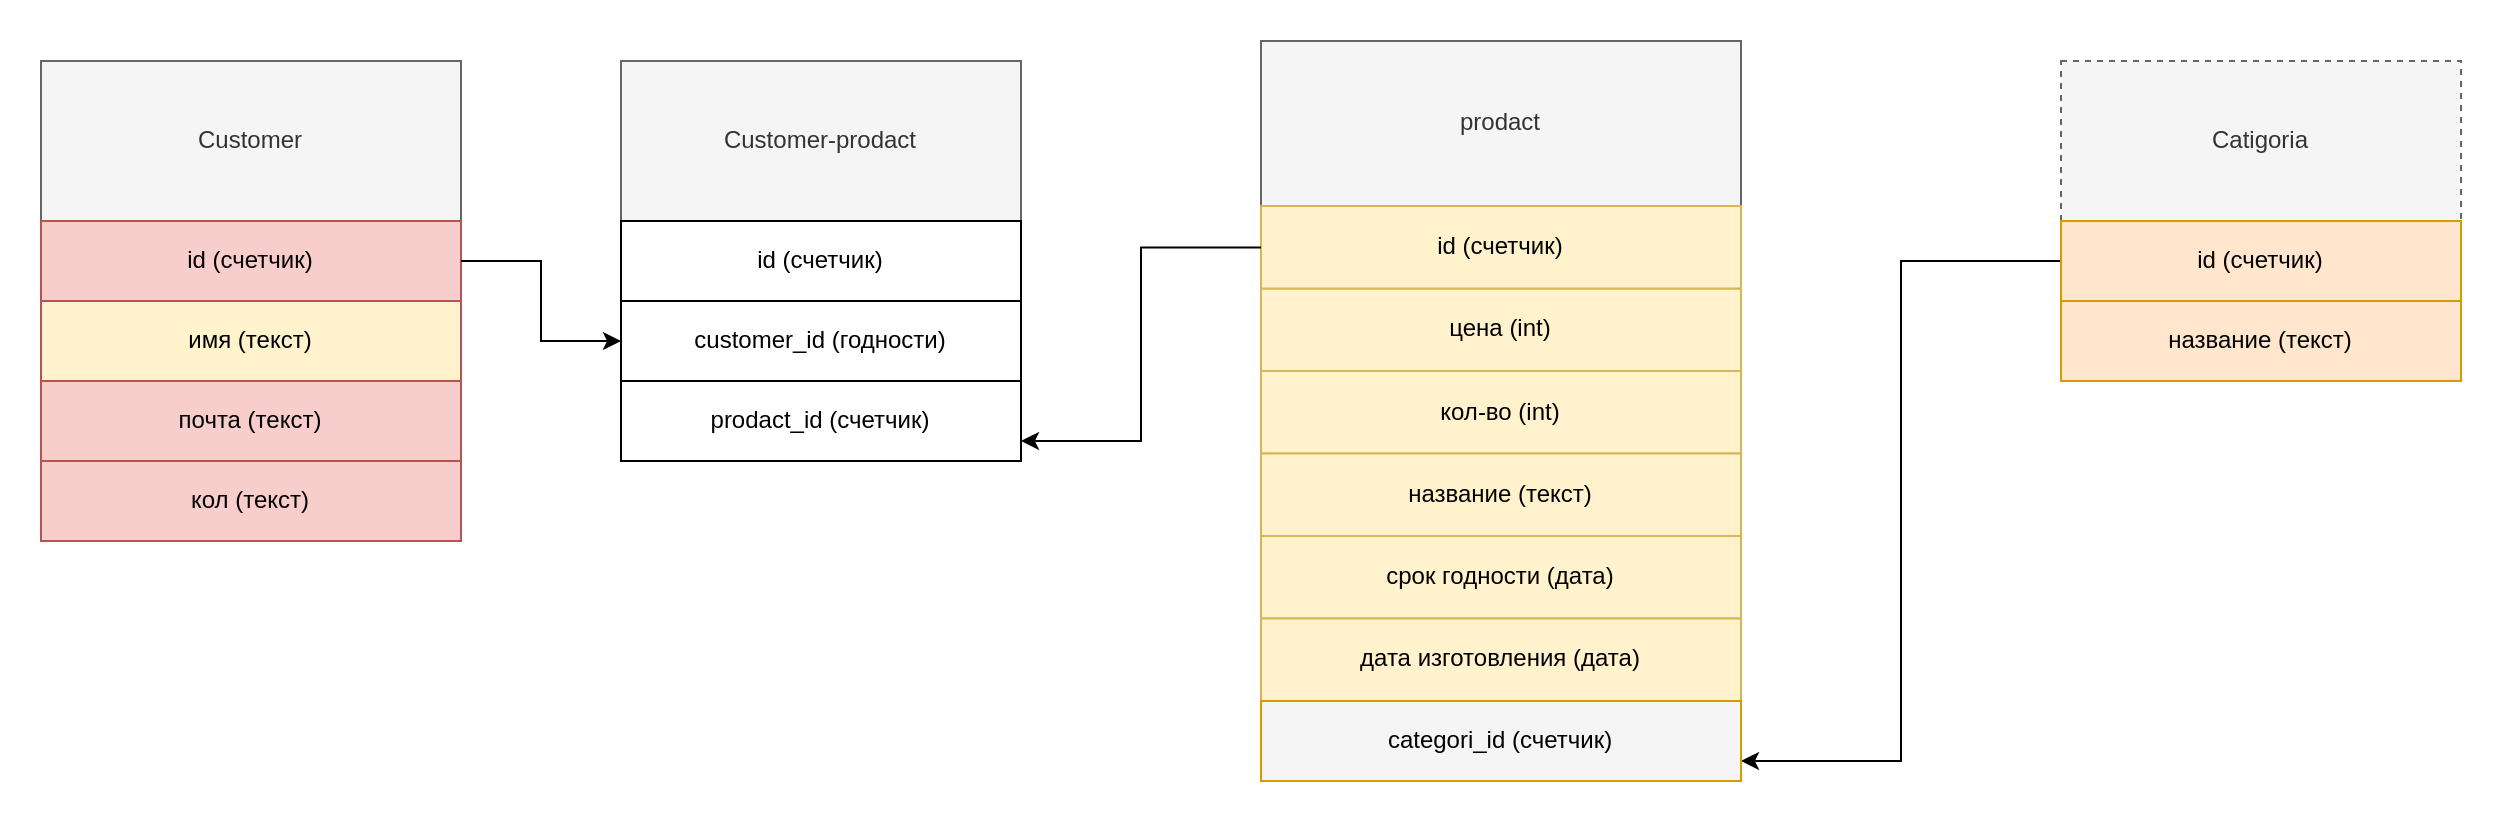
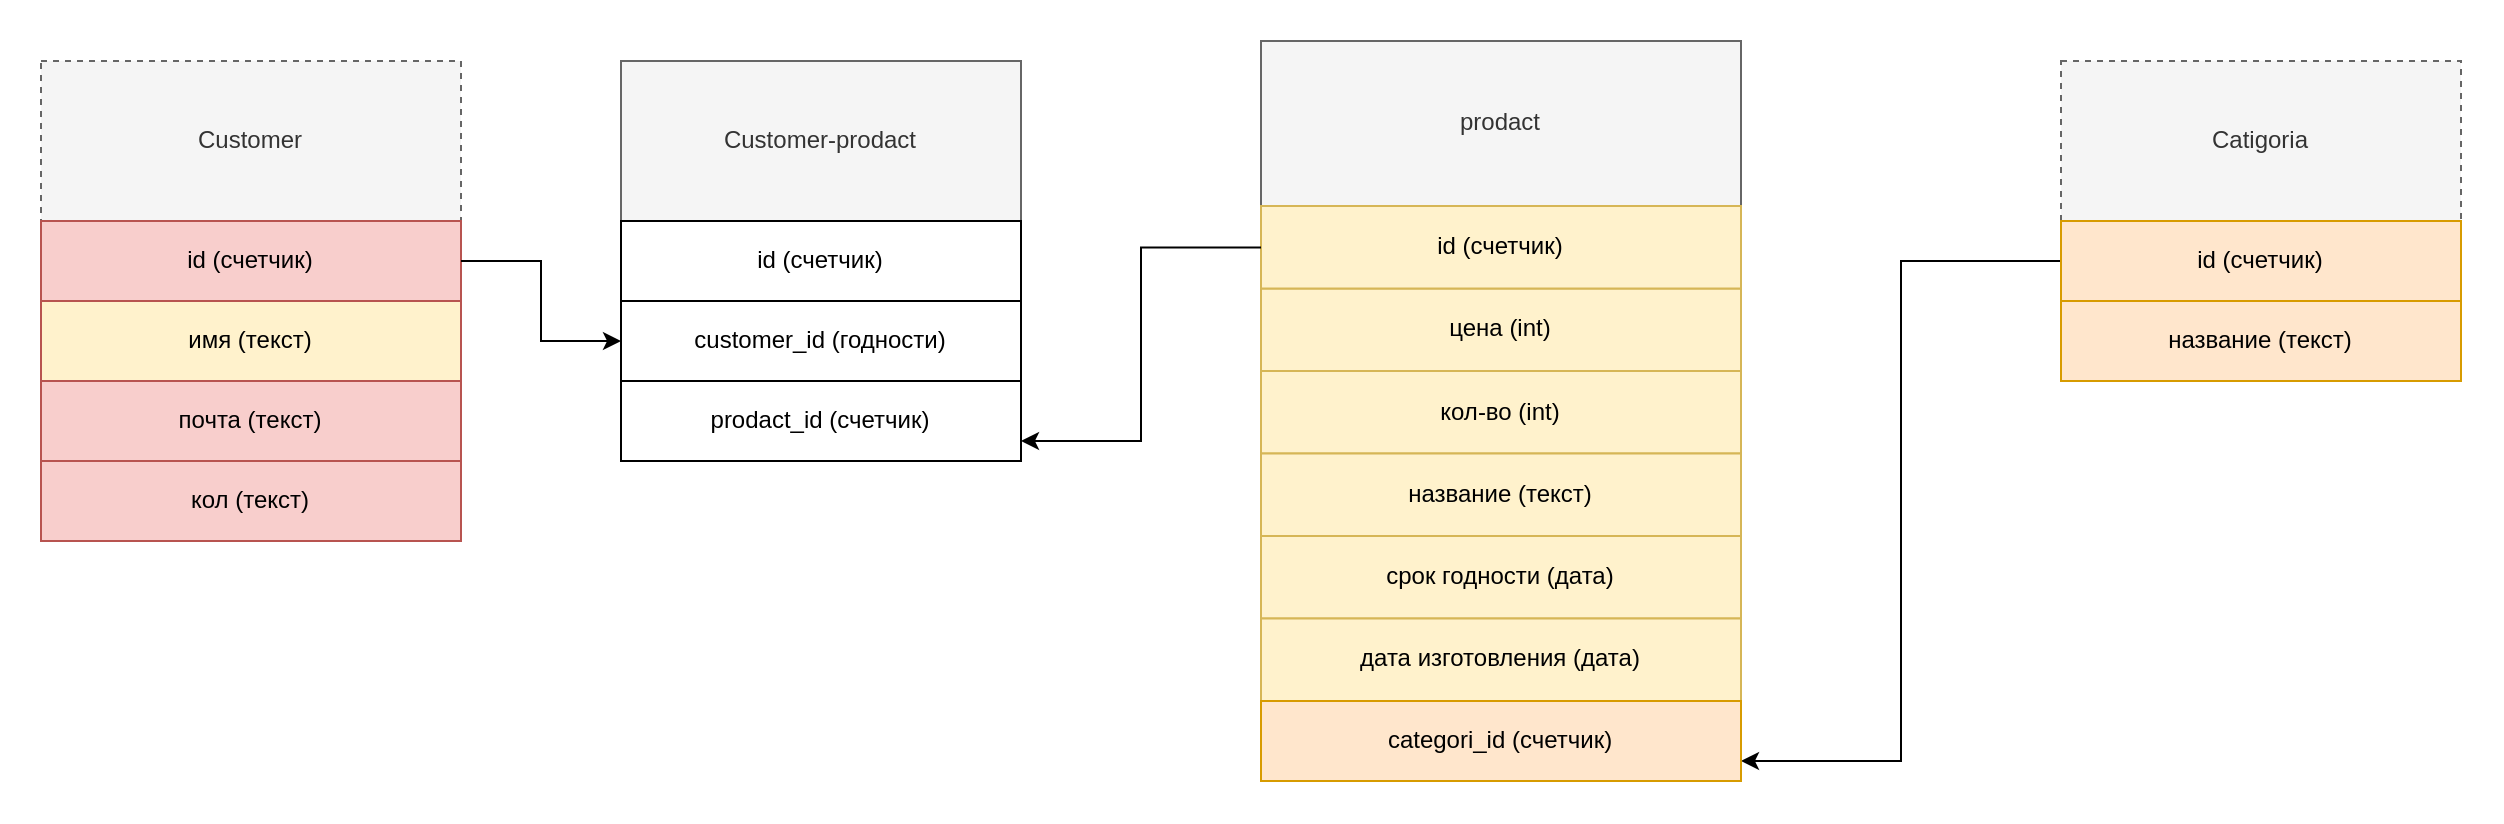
(251, 141) -> (251, 141)
(1501, 741) -> (1501, 741)
